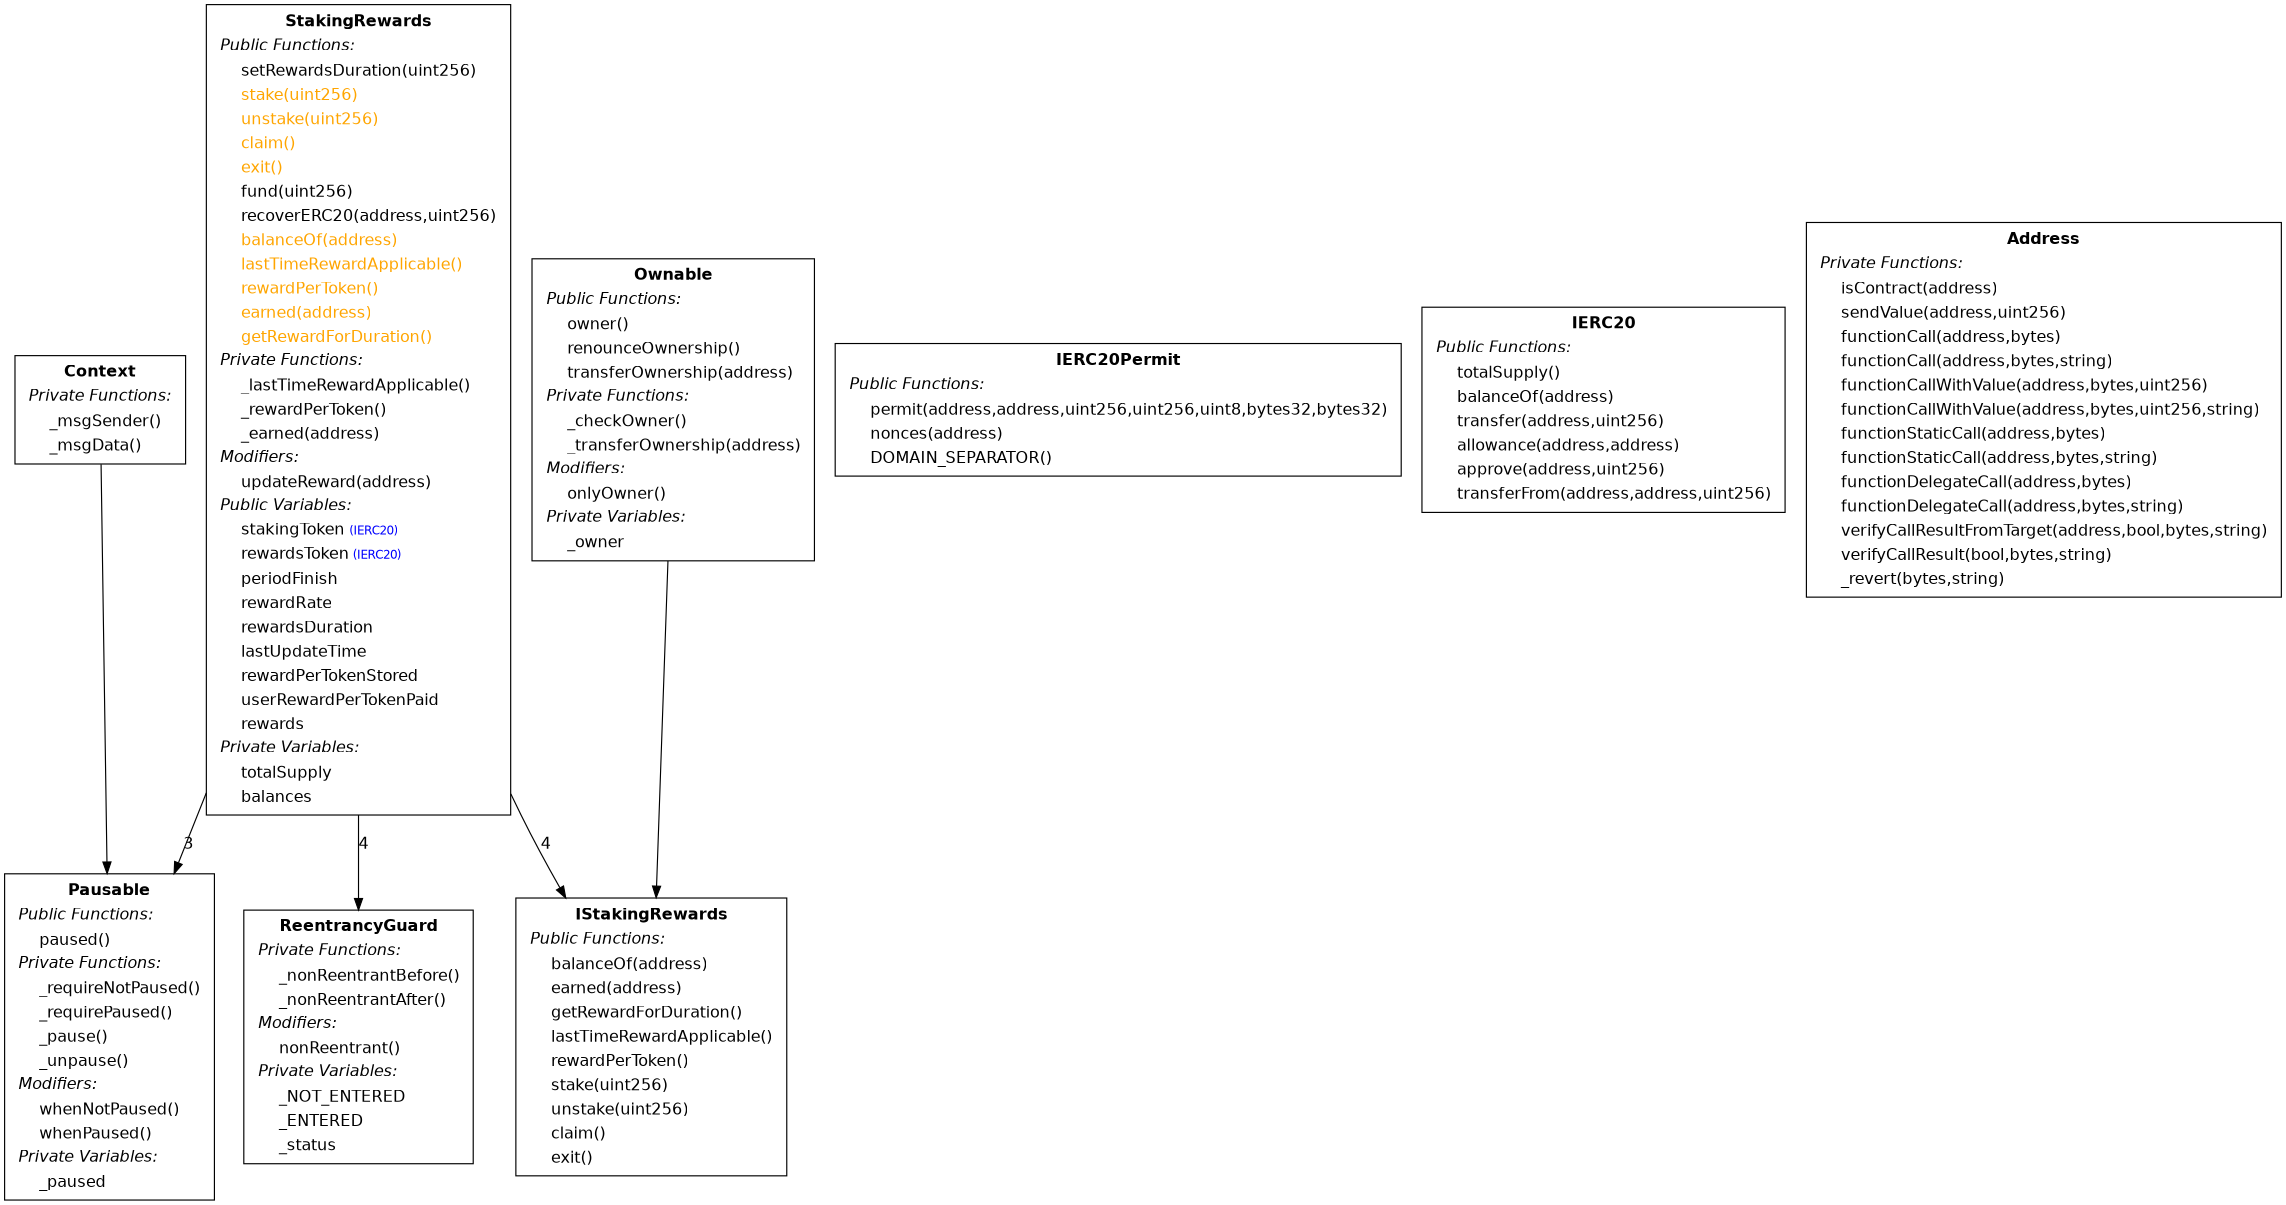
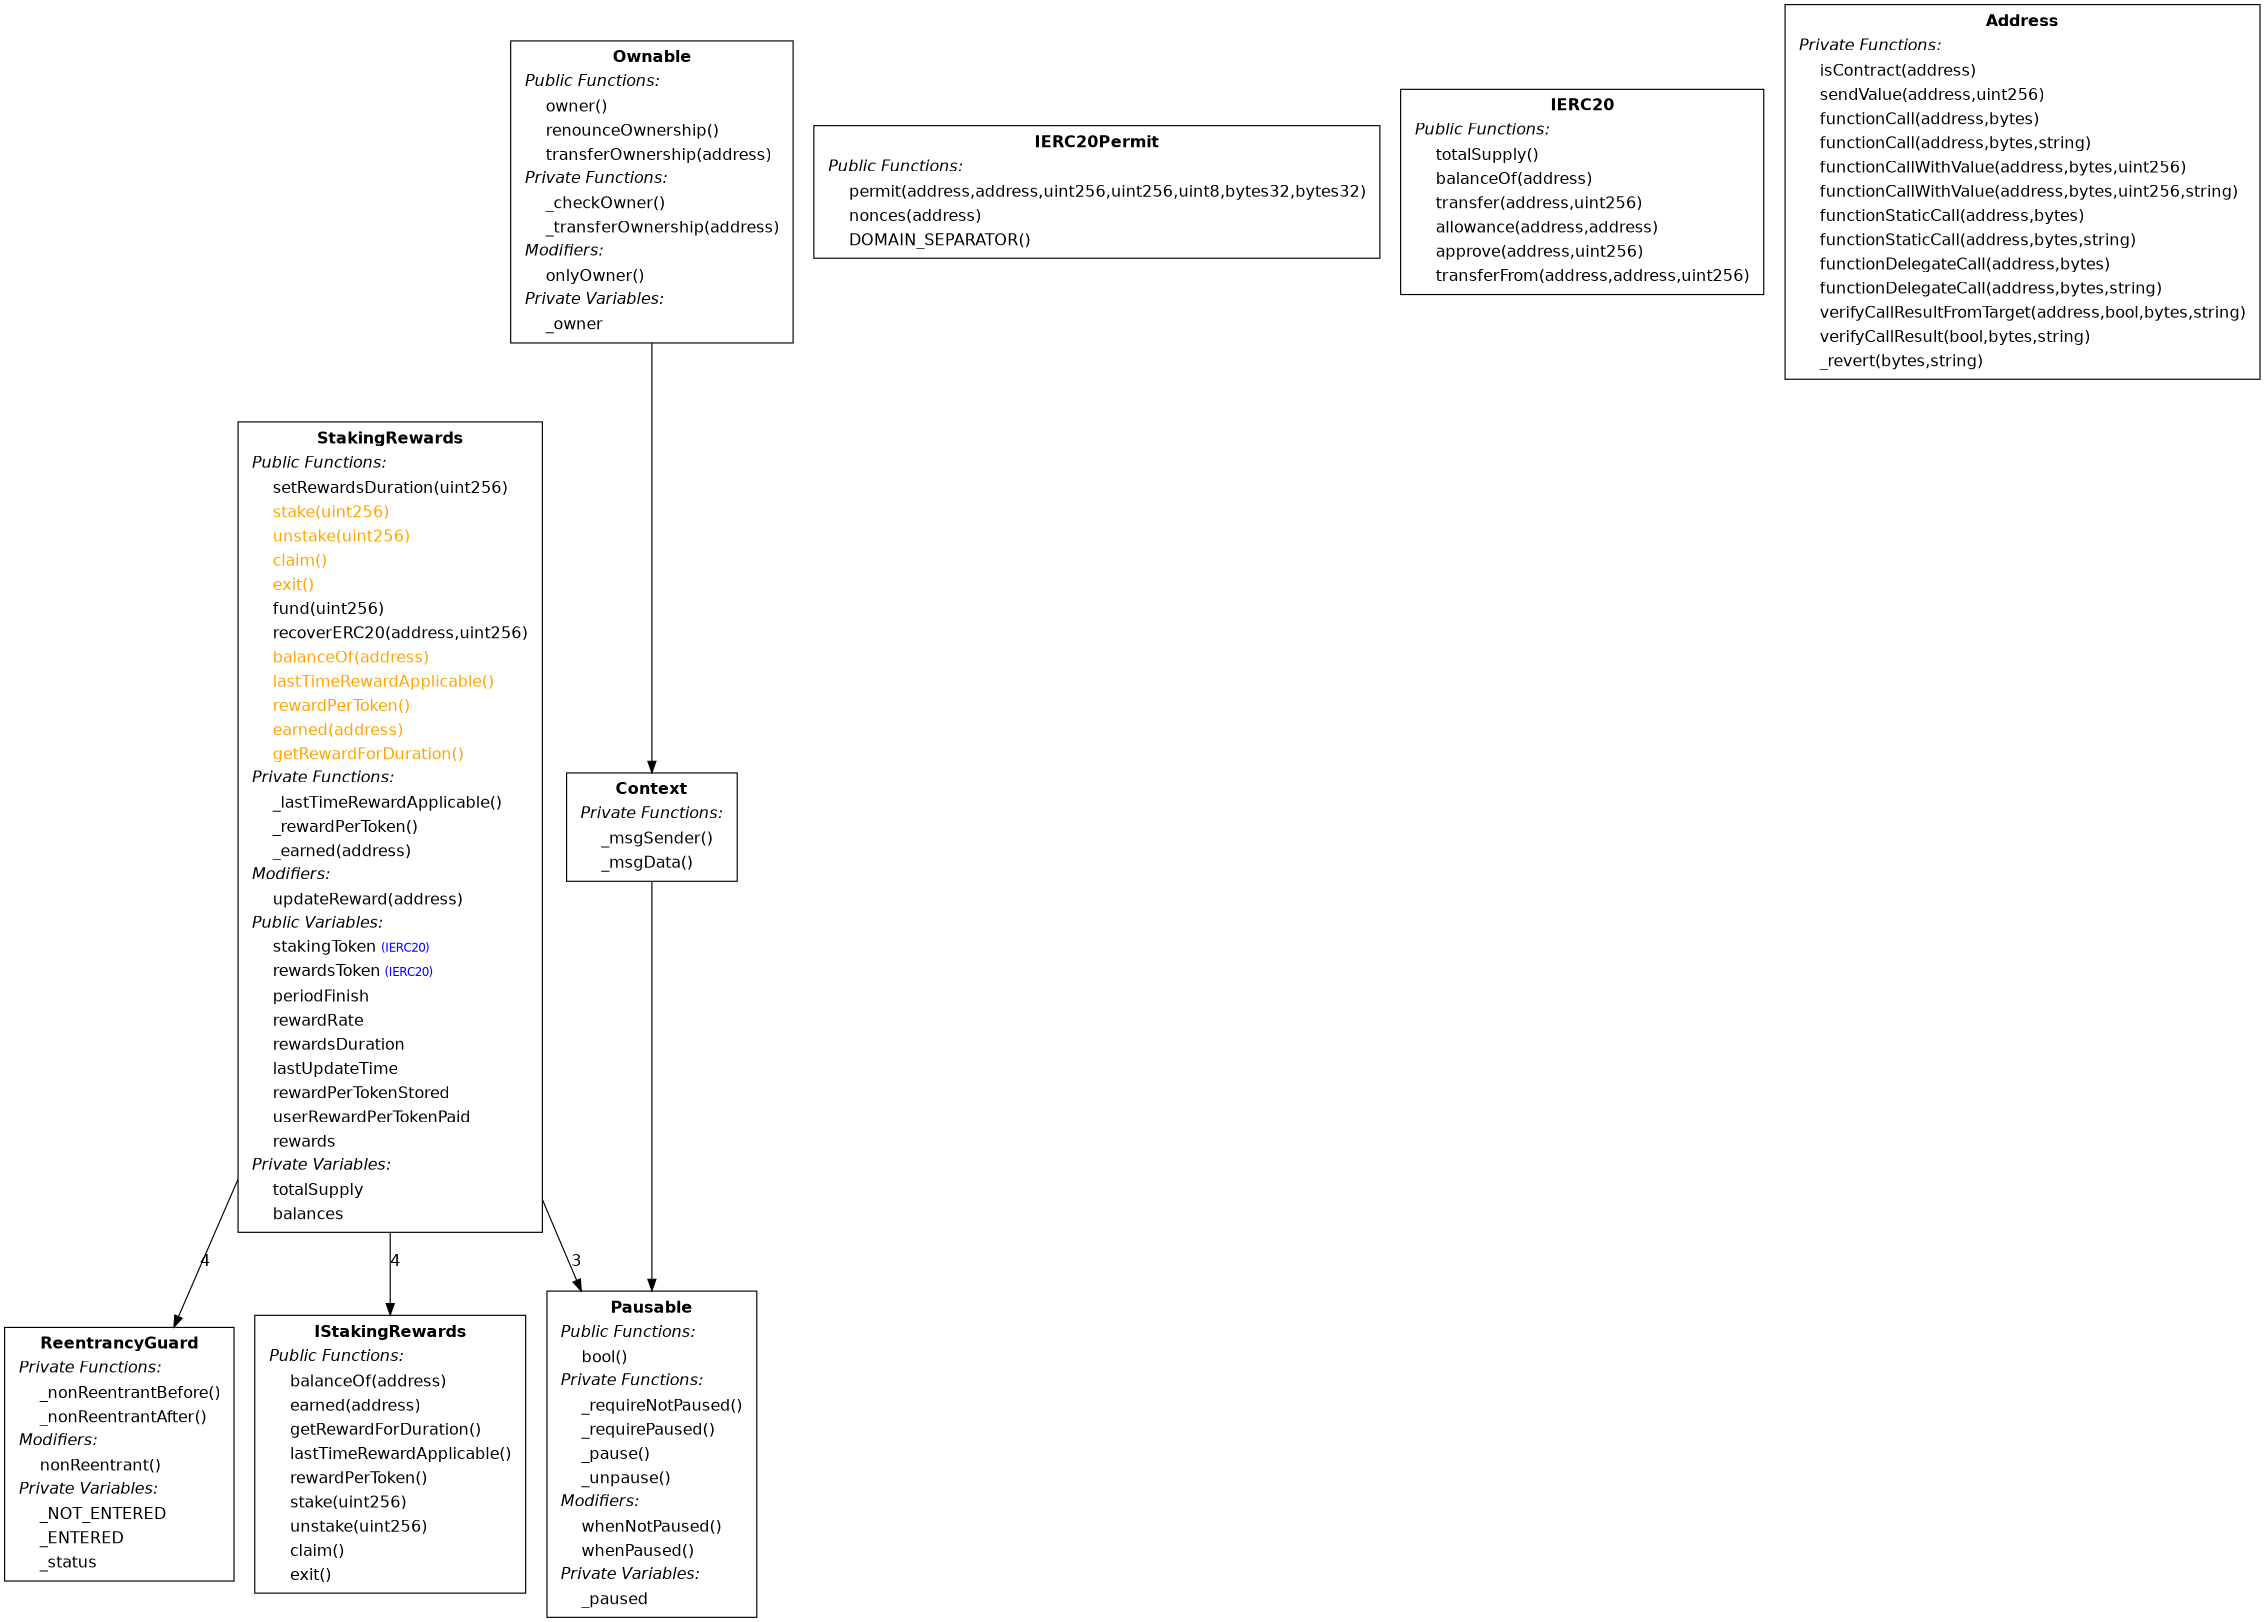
(662, 724) -> (652, 552)
(65, 940) -> (594, 1357)
